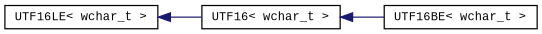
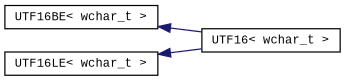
(368, 17) -> (186, 30)
